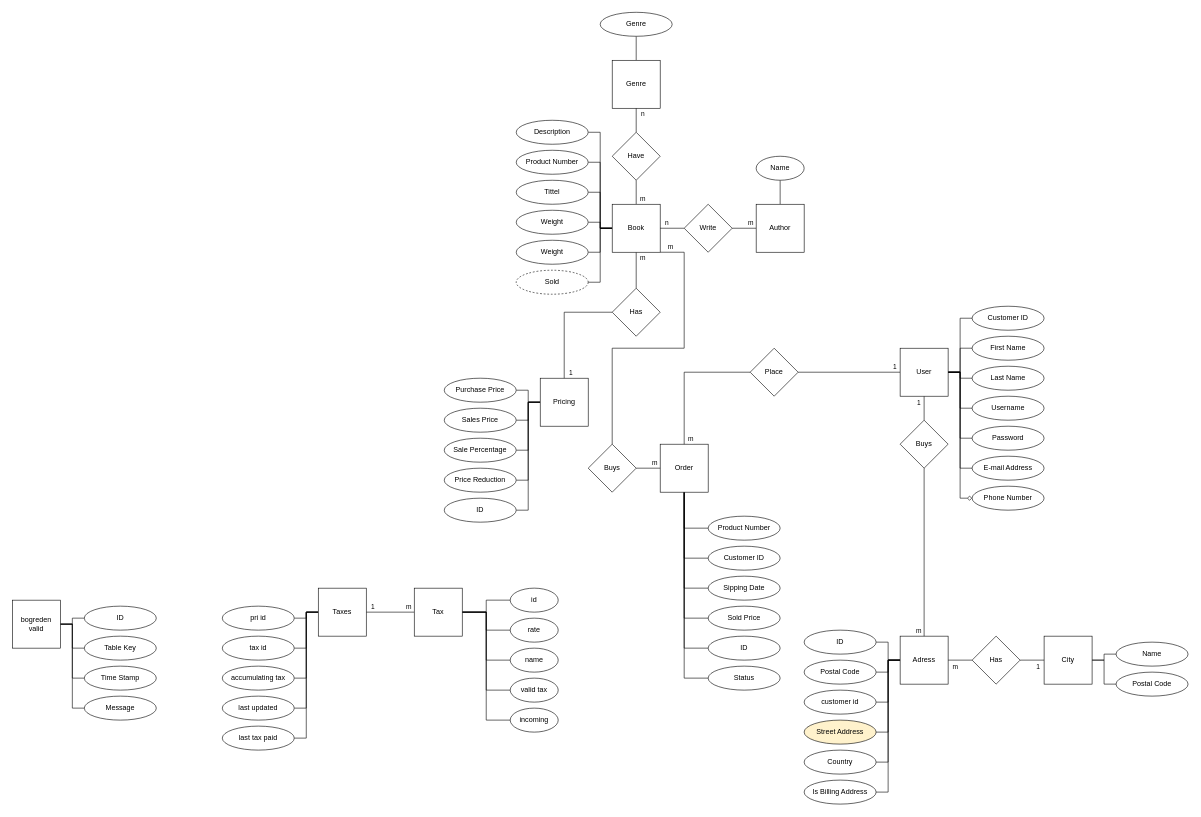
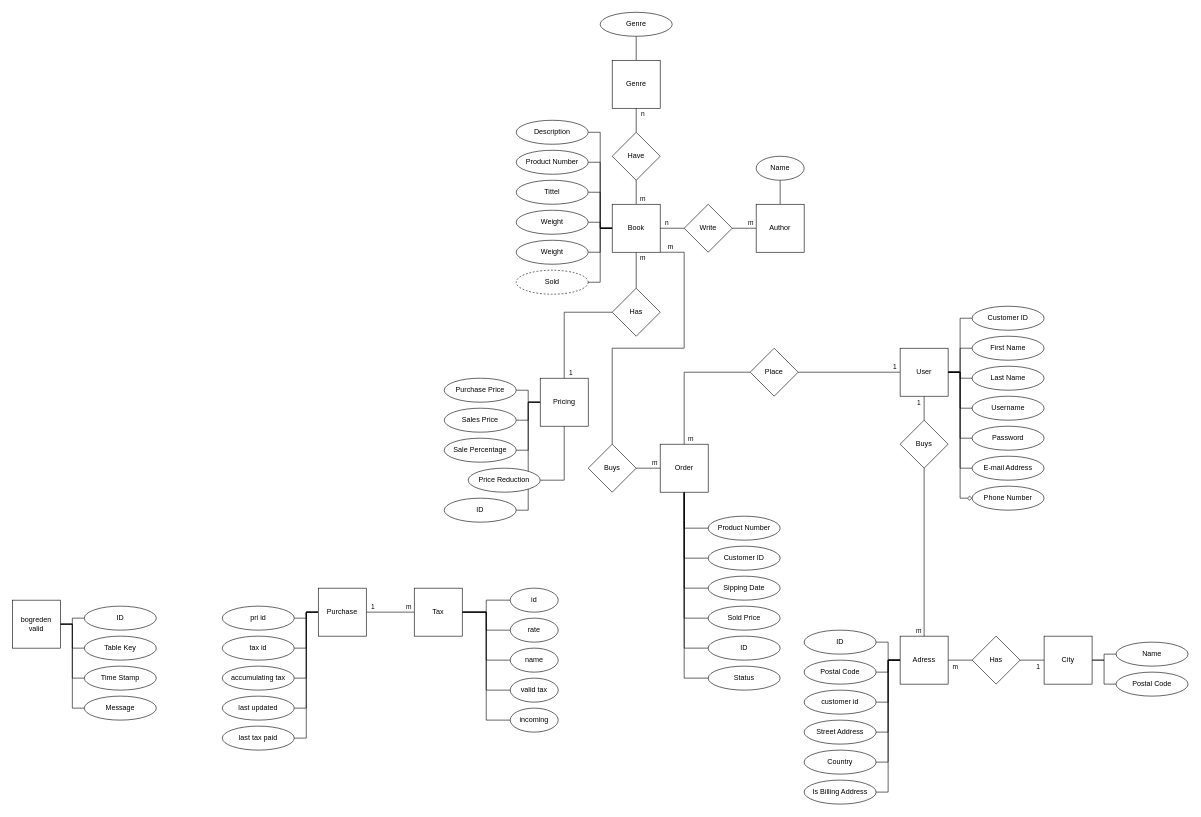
(480, 480) -> (504, 480)
(342, 612) -> (342, 612)
(840, 732) -> (840, 732)
